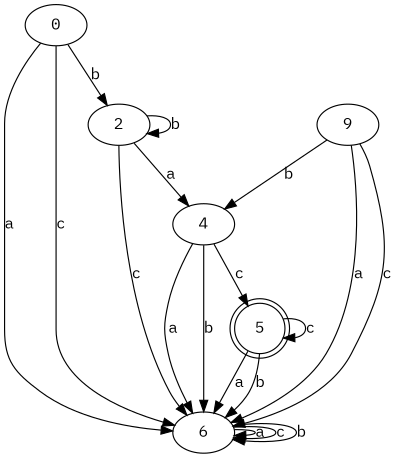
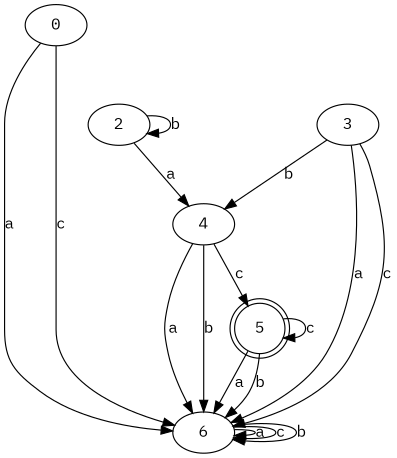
(84, 70) -> none
(348, 125) -> (348, 125)
(132, 280) -> none
